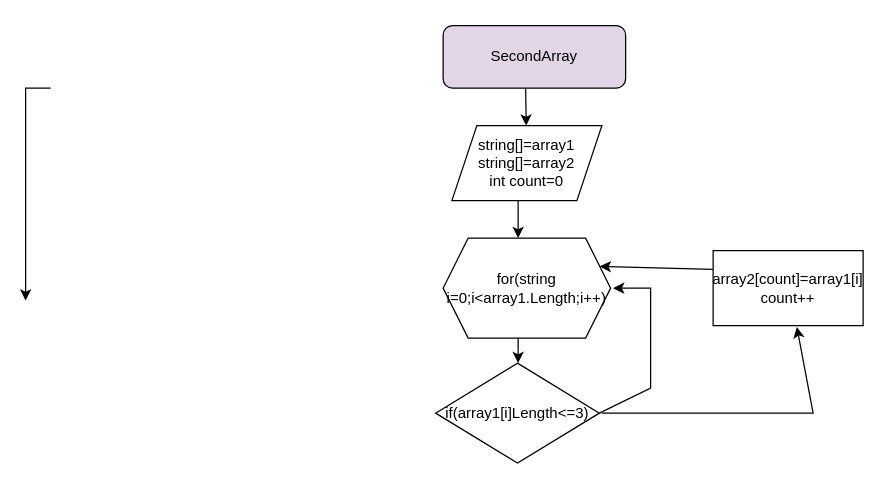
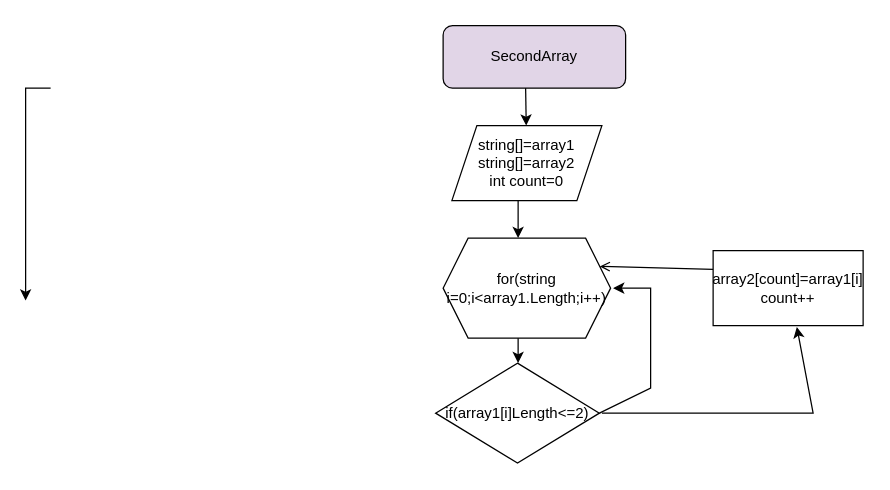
(610, 267) -> (607, 267)
(518, 413) -> (518, 413)
